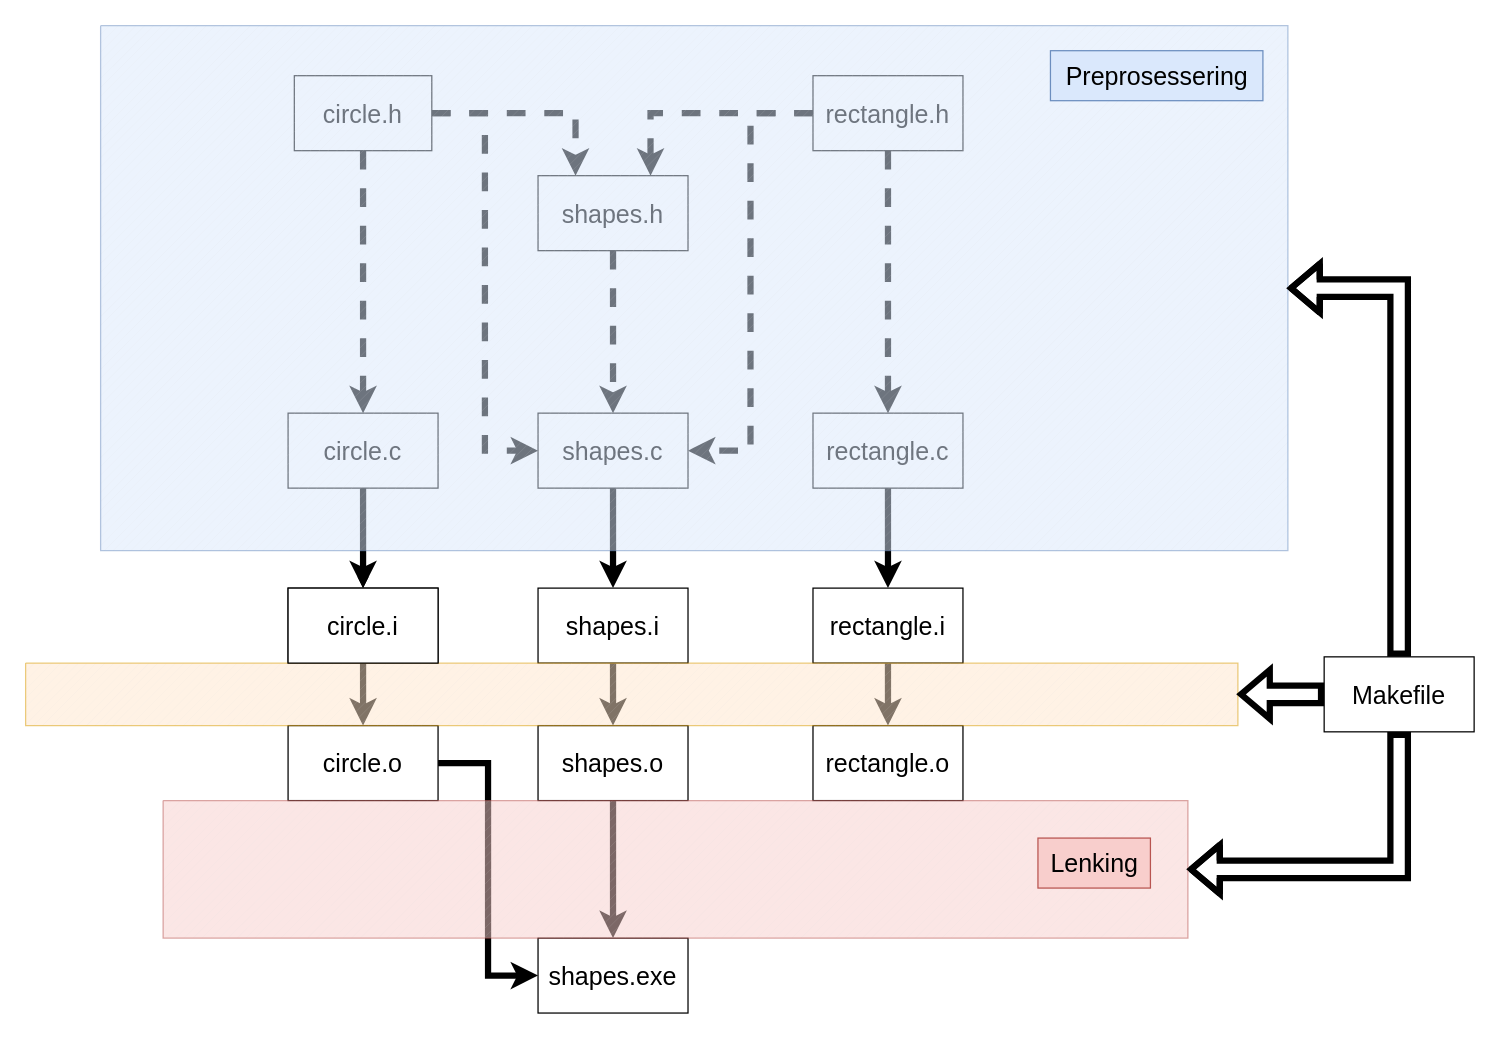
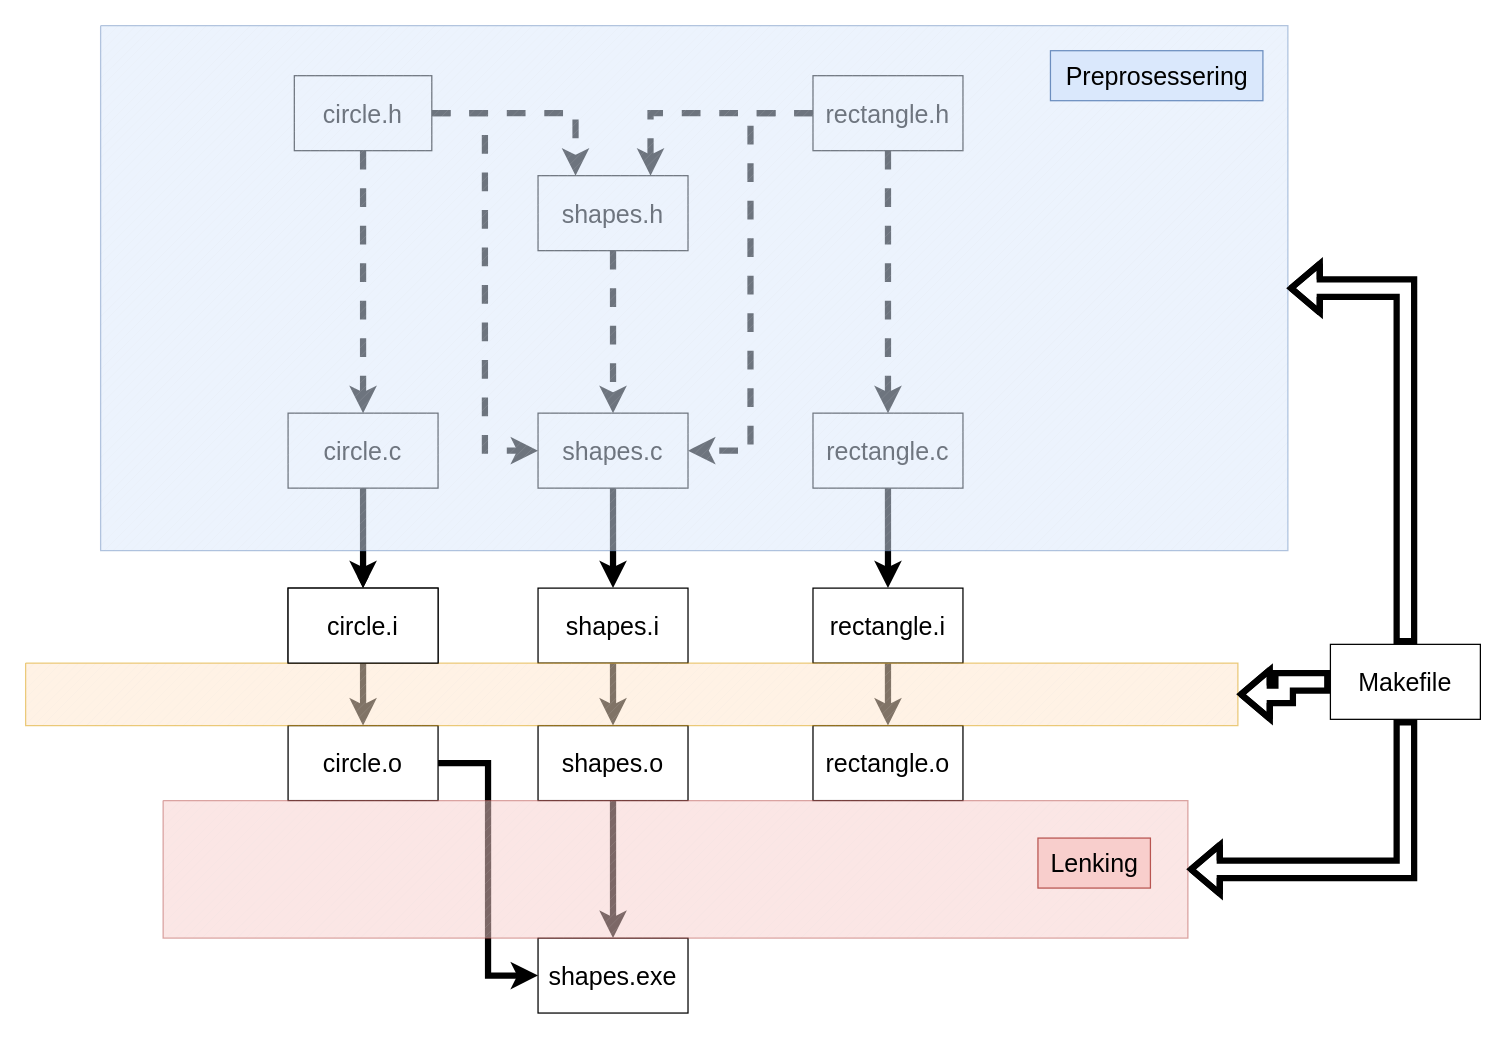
(1399, 694) -> (1406, 682)
